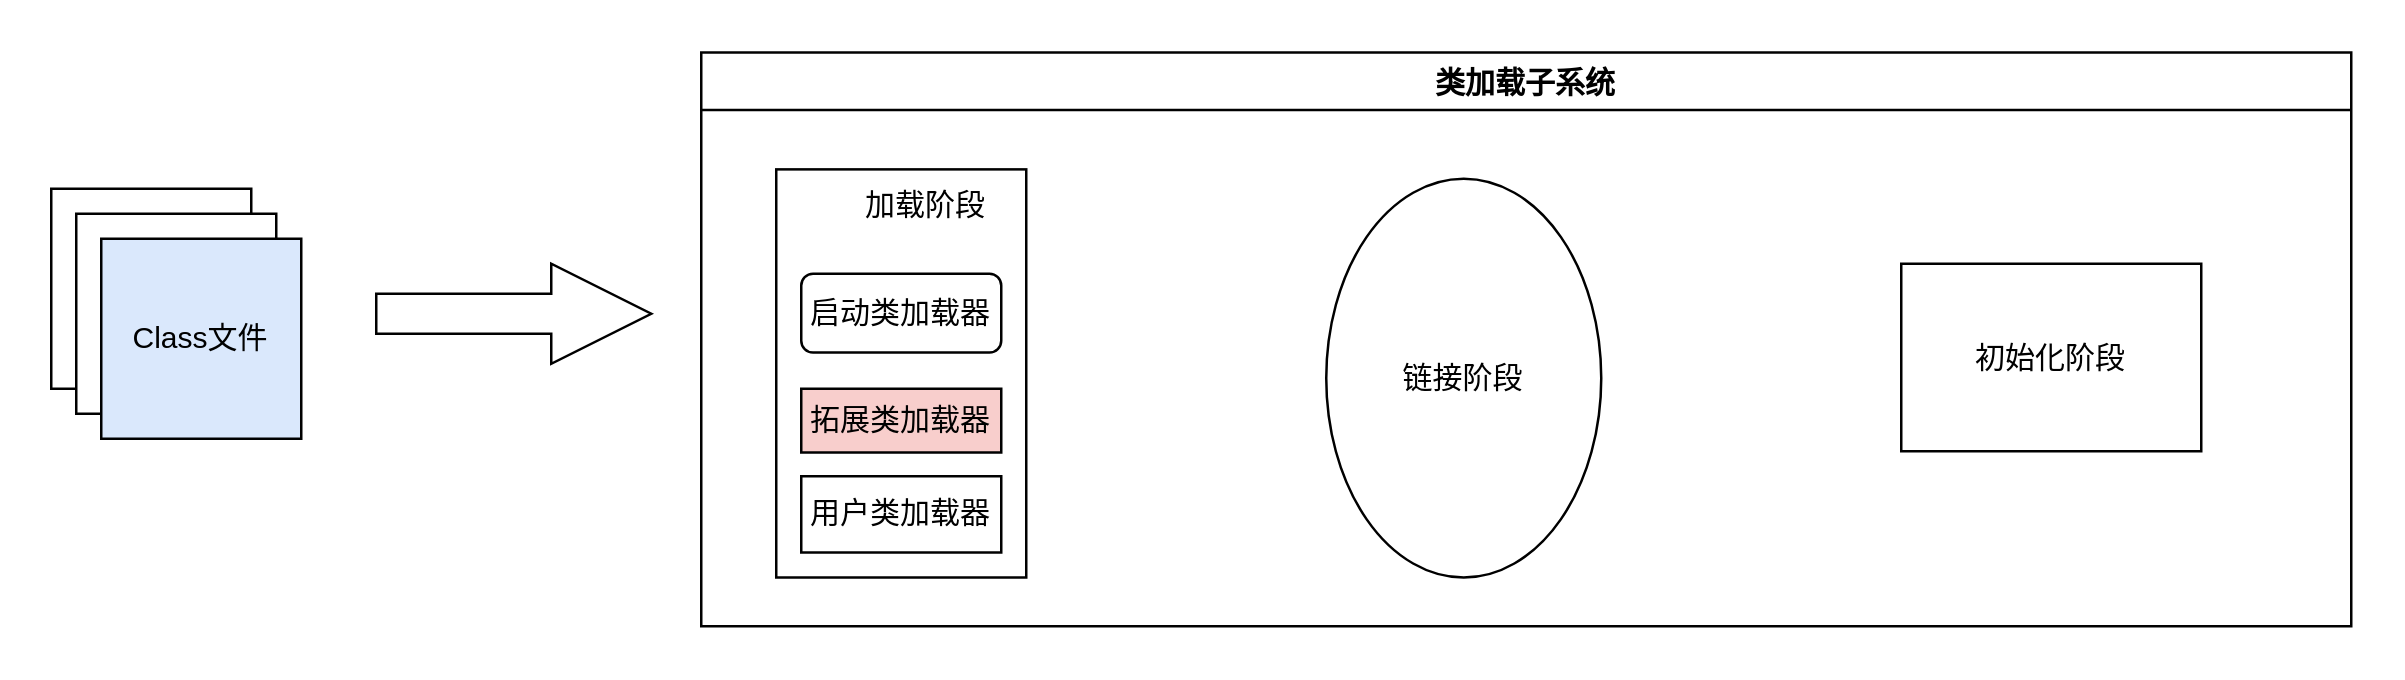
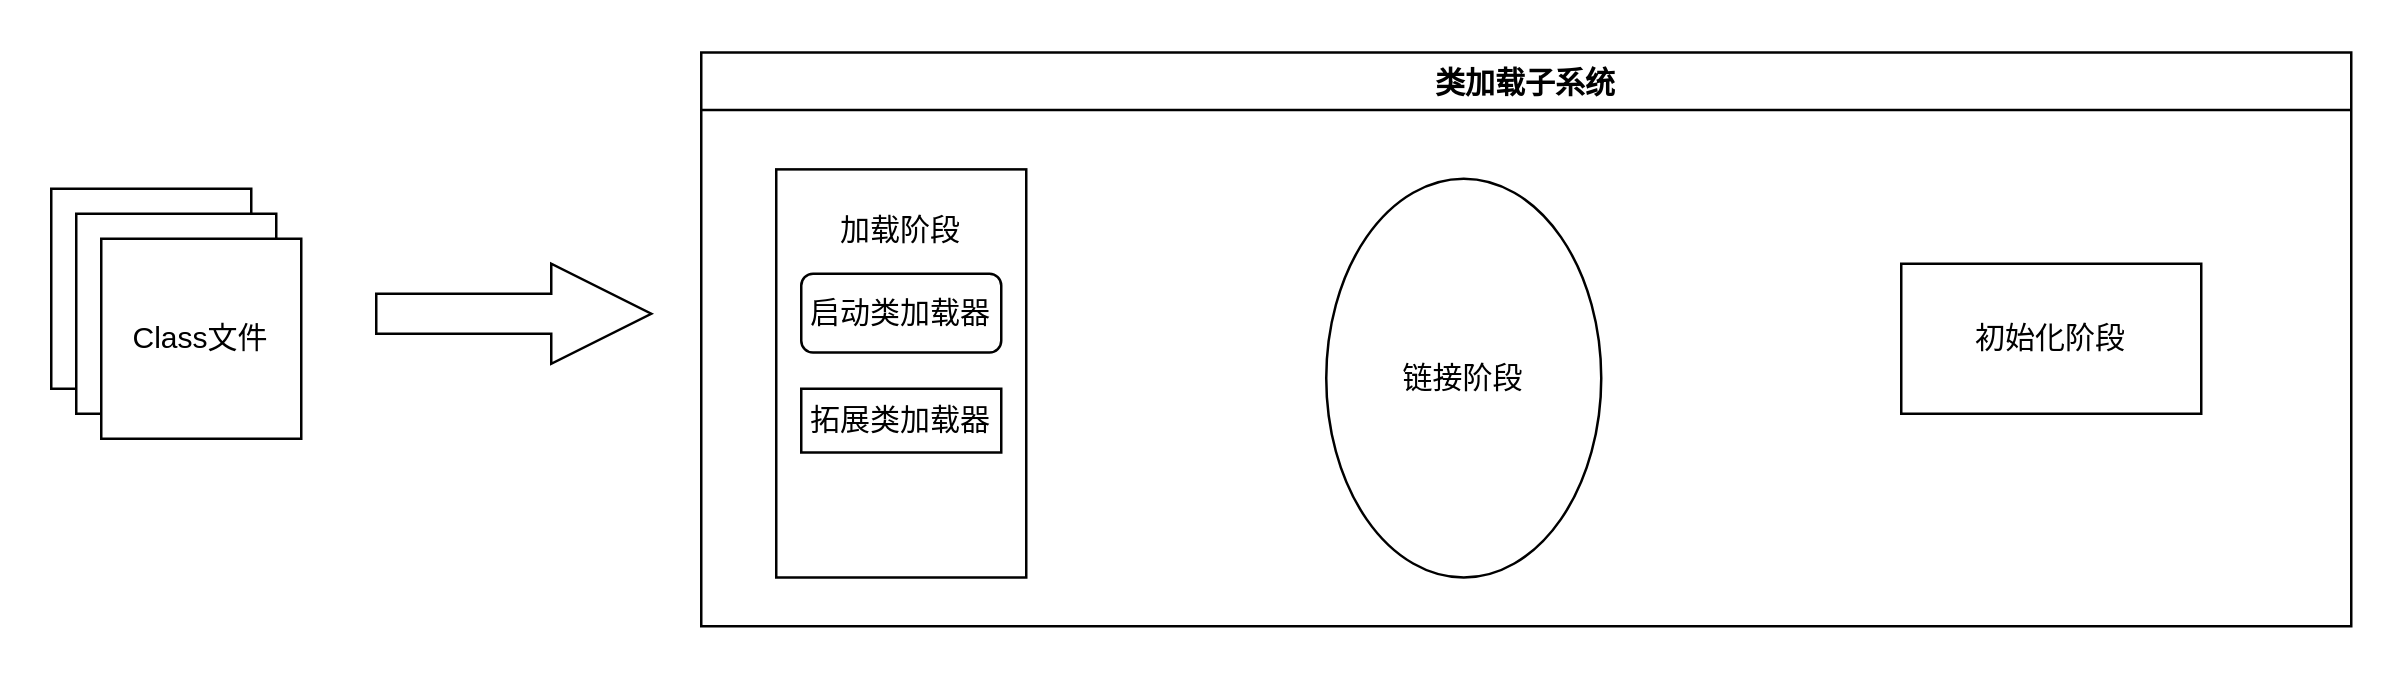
(926, 207) -> (901, 232)
(201, 339) -> (201, 339)
(2051, 358) -> (2051, 339)
(901, 421) -> (901, 421)
(901, 514) -> none
